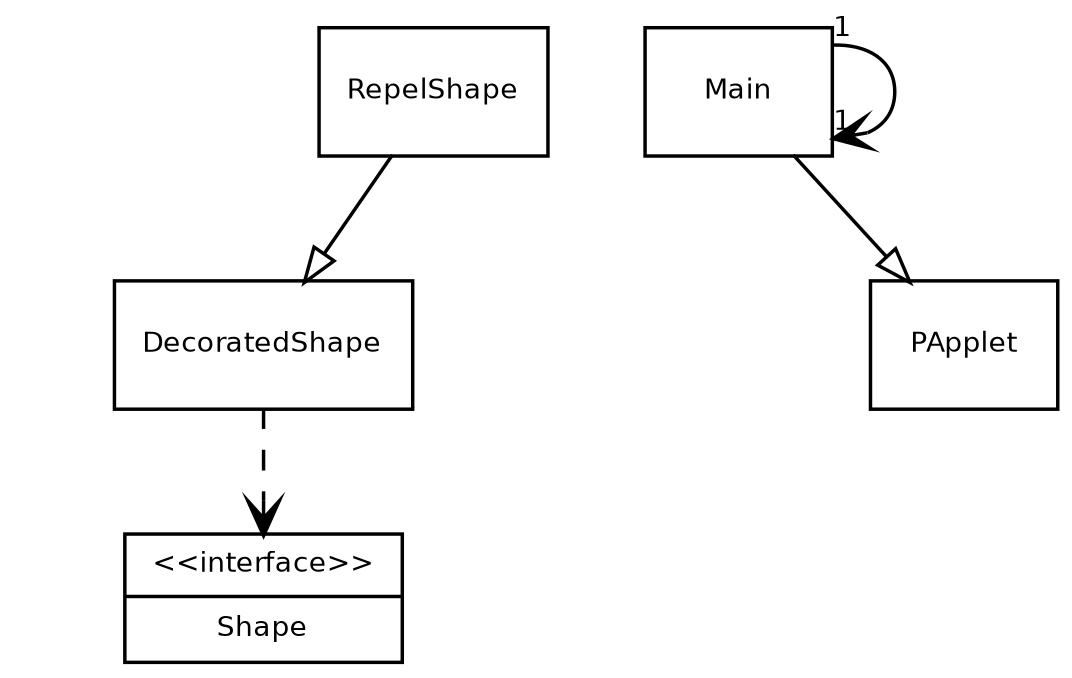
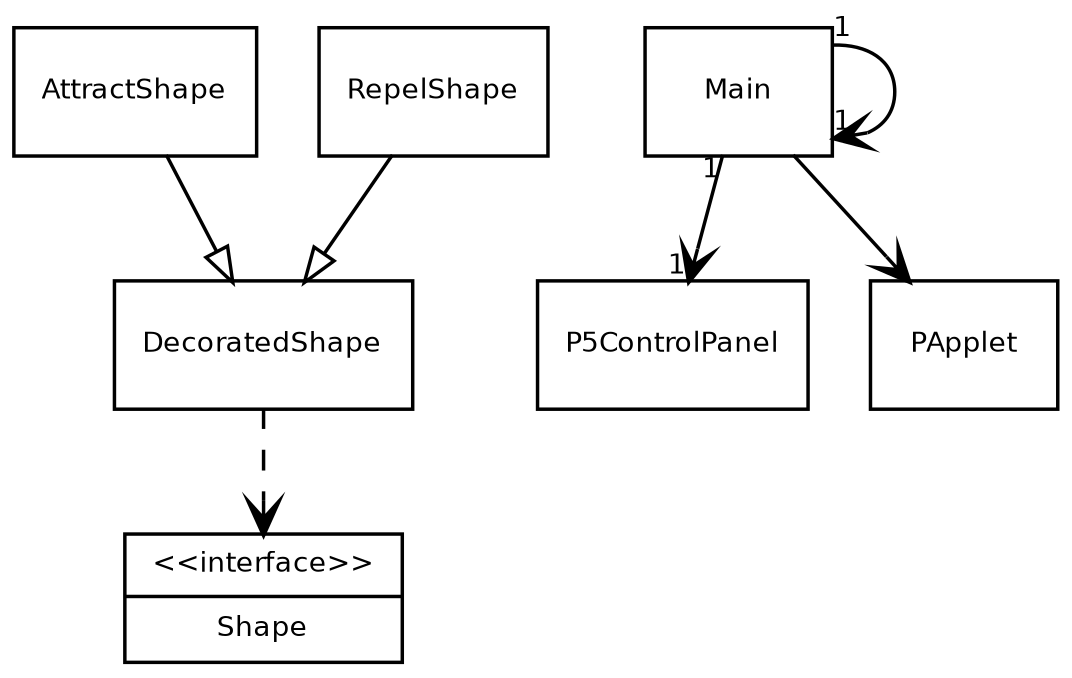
none -> (135, 92)
(840, 206) -> (840, 206)
none -> (673, 345)
